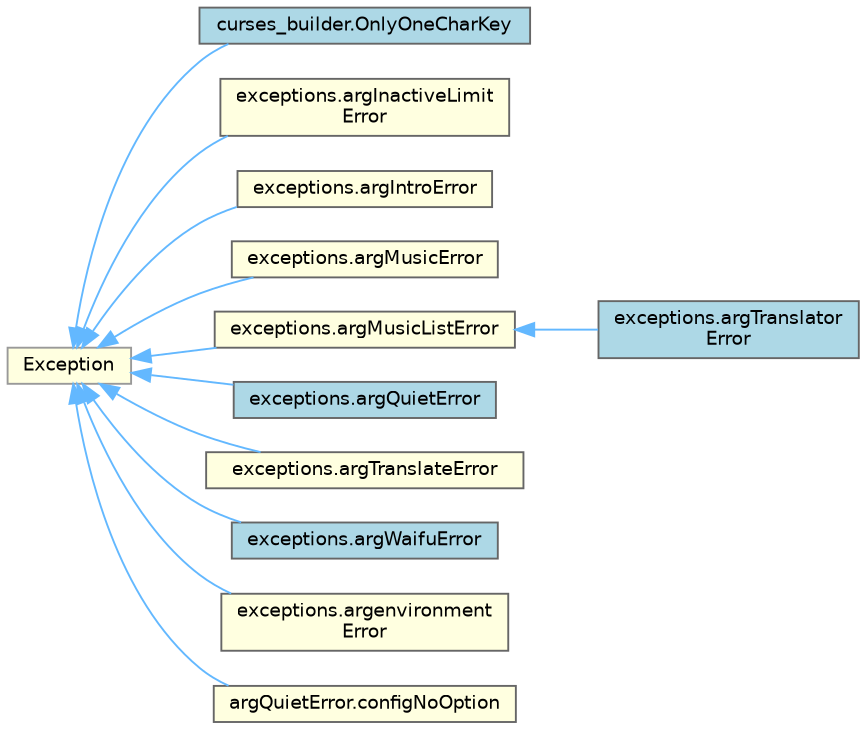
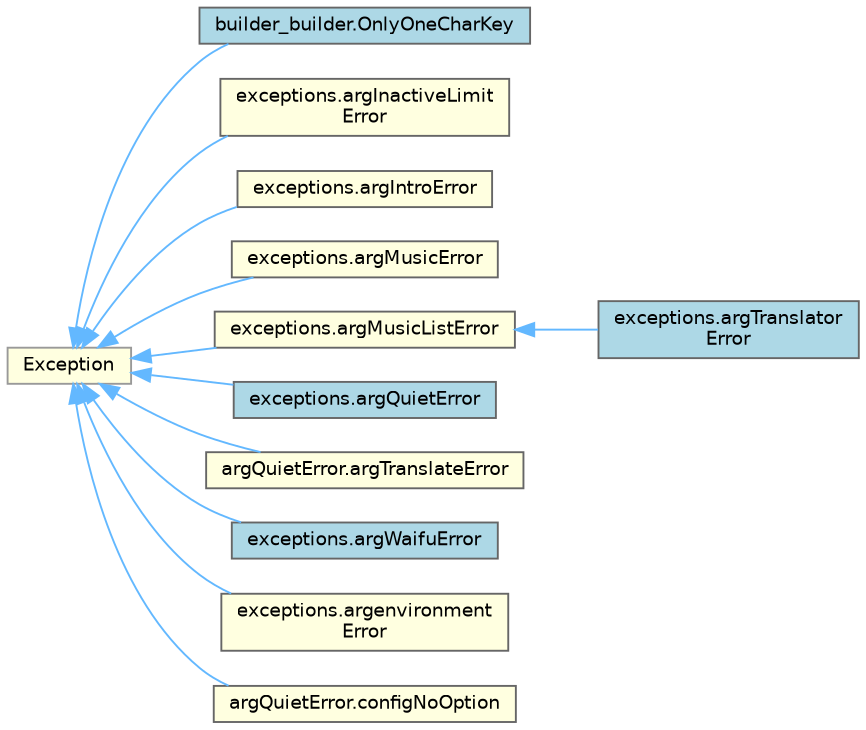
(365, 26) -> (365, 26)
(365, 470) -> (365, 470)
